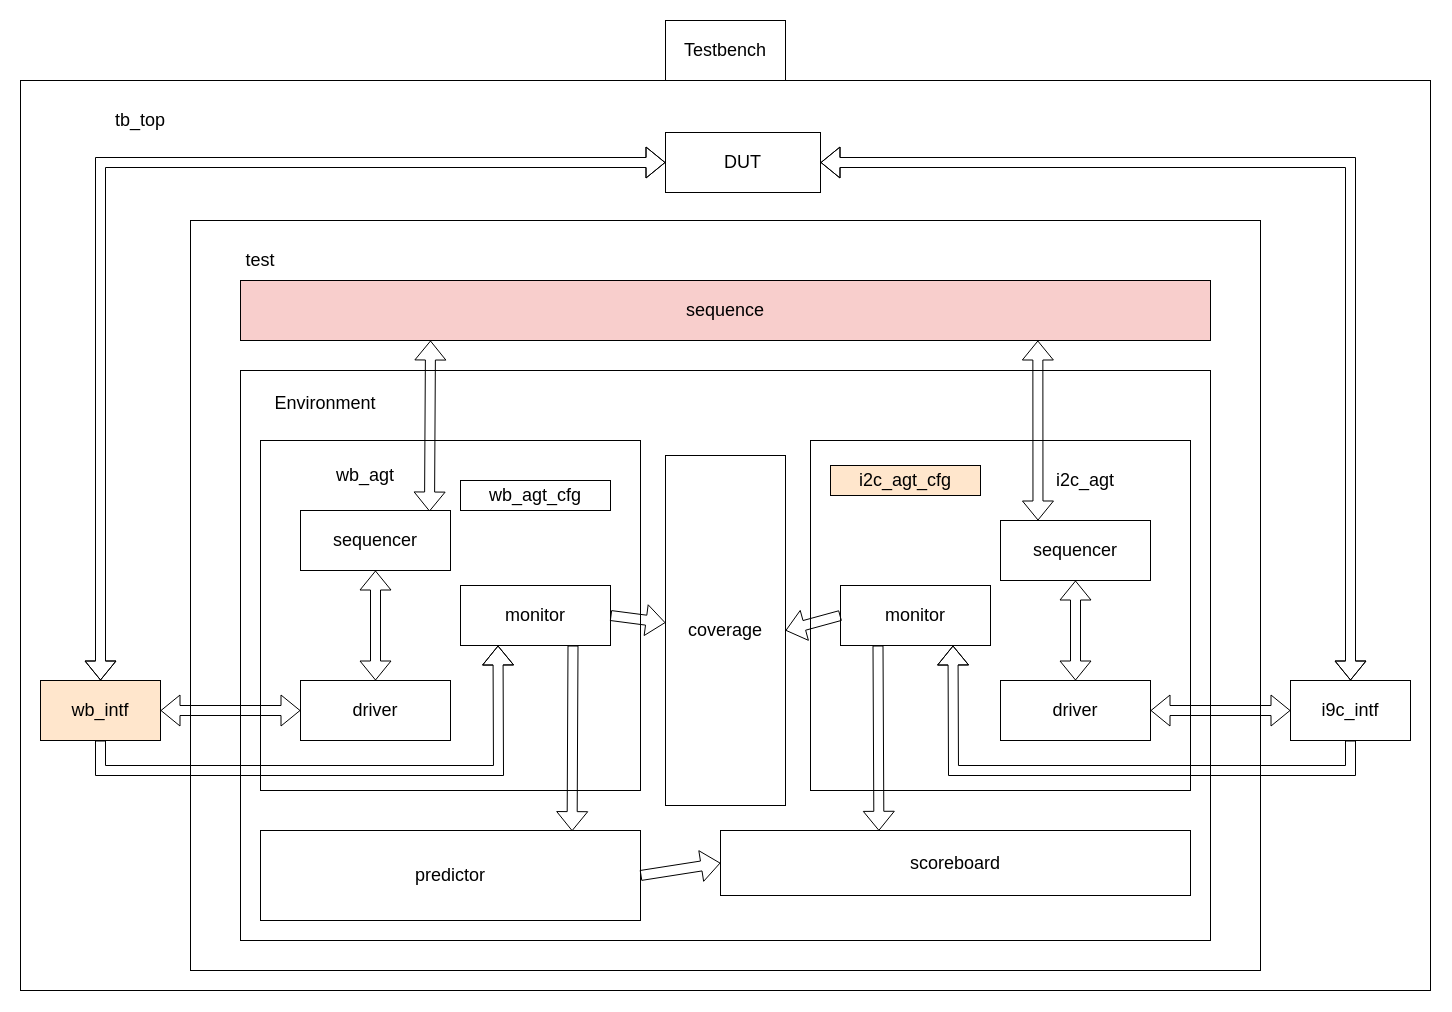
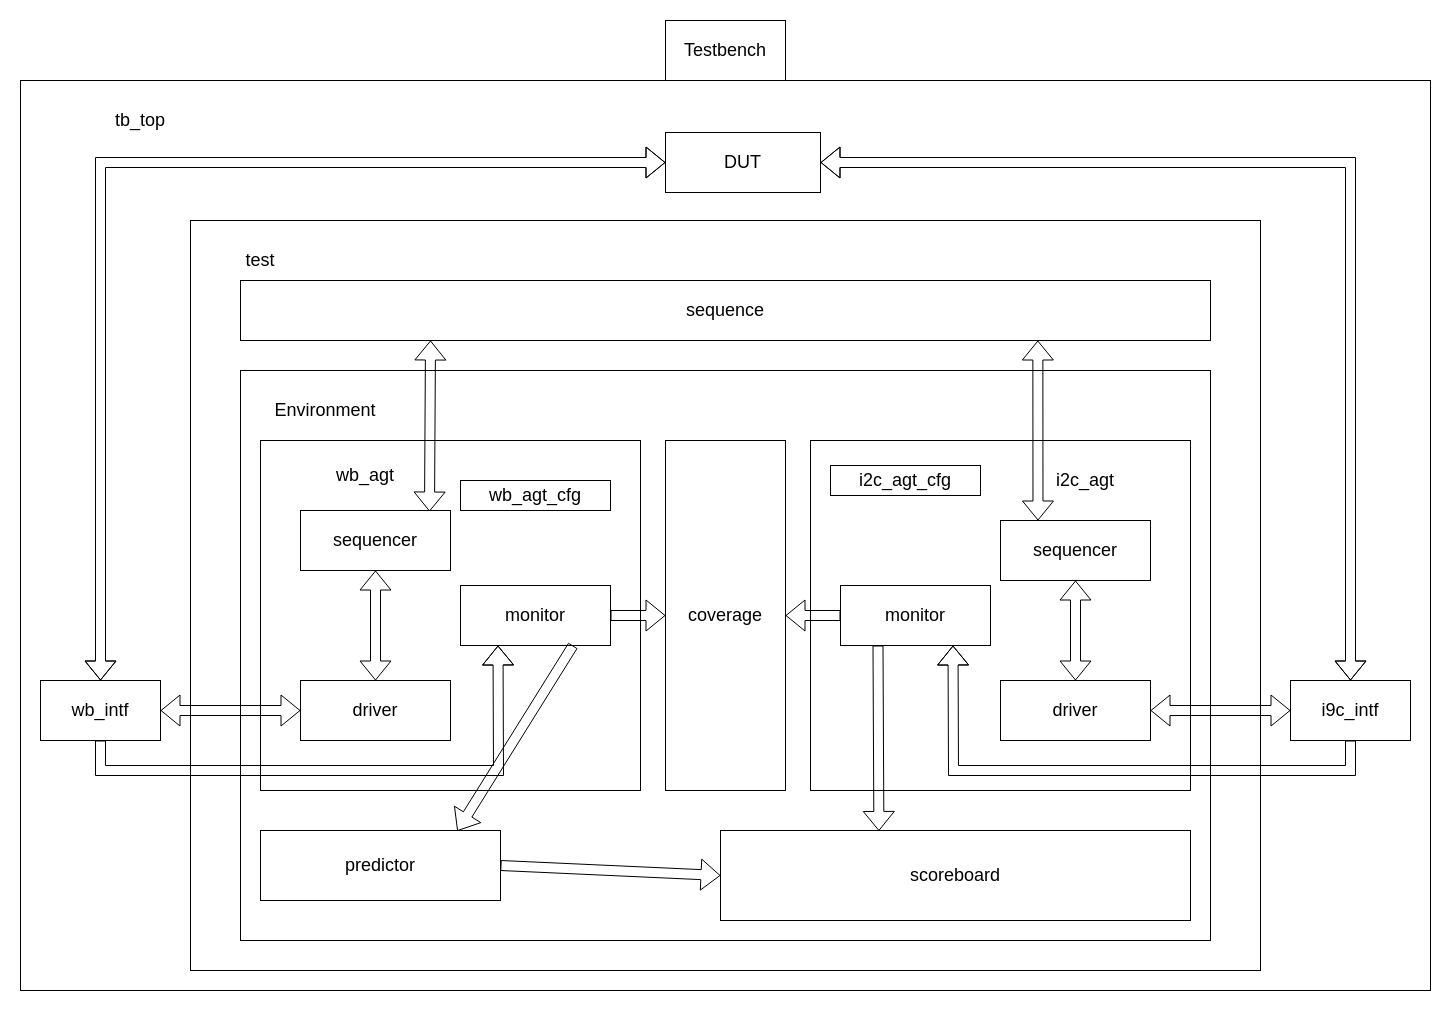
(726, 311) -> (726, 311)
(326, 403) -> (326, 411)
(906, 481) -> (906, 481)
(726, 631) -> (726, 616)
(101, 711) -> (101, 711)
(956, 863) -> (956, 876)
(451, 876) -> (381, 866)
